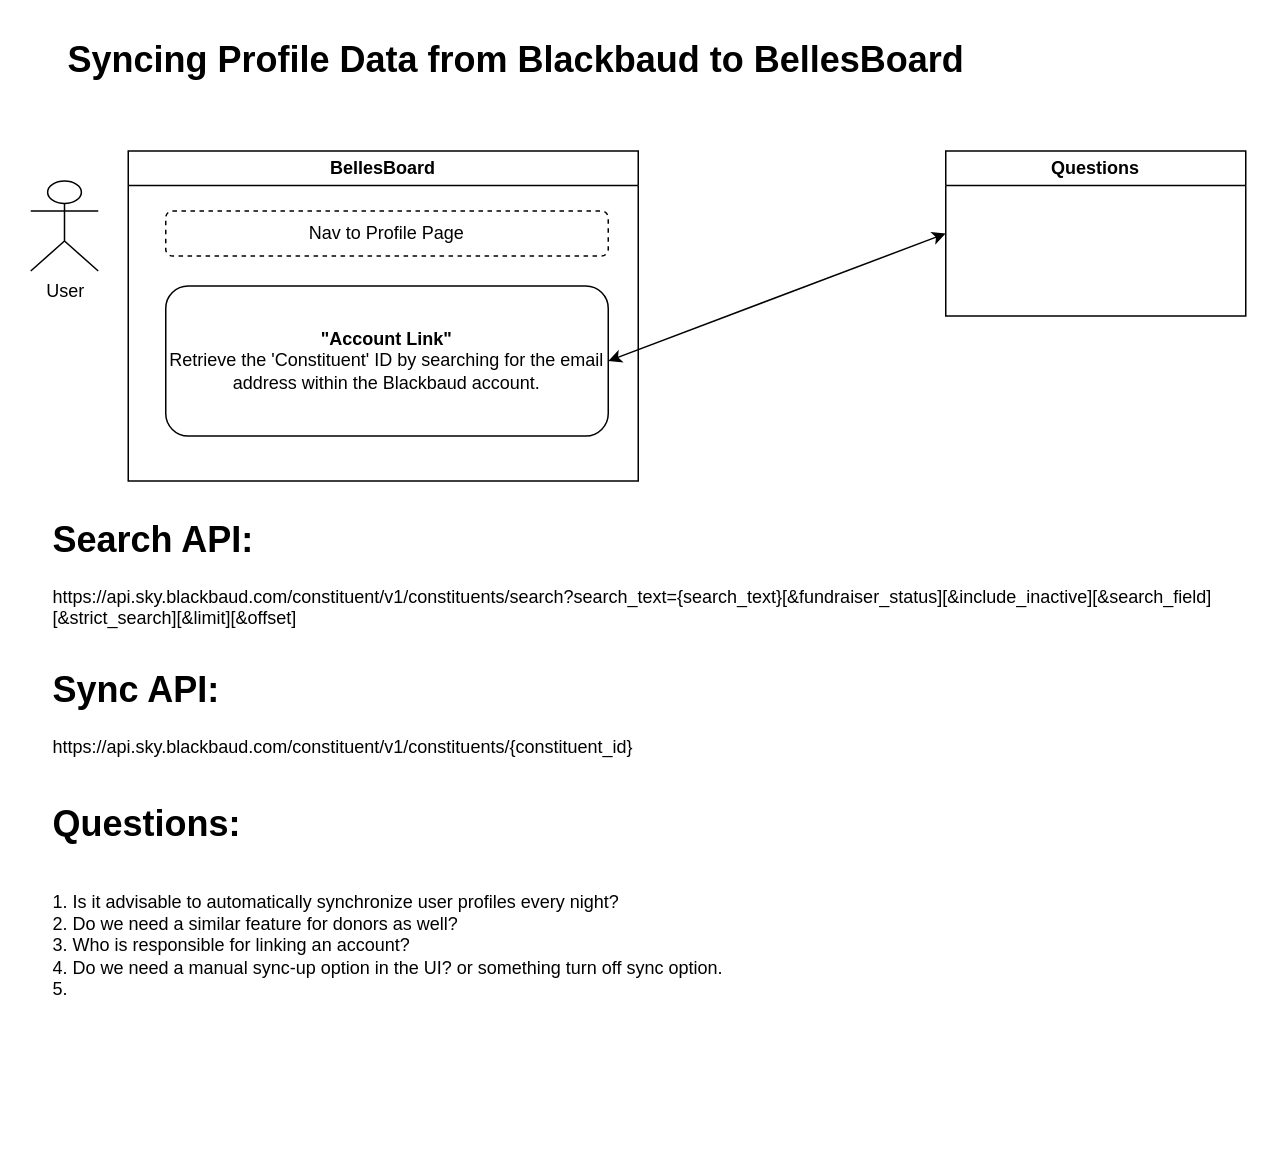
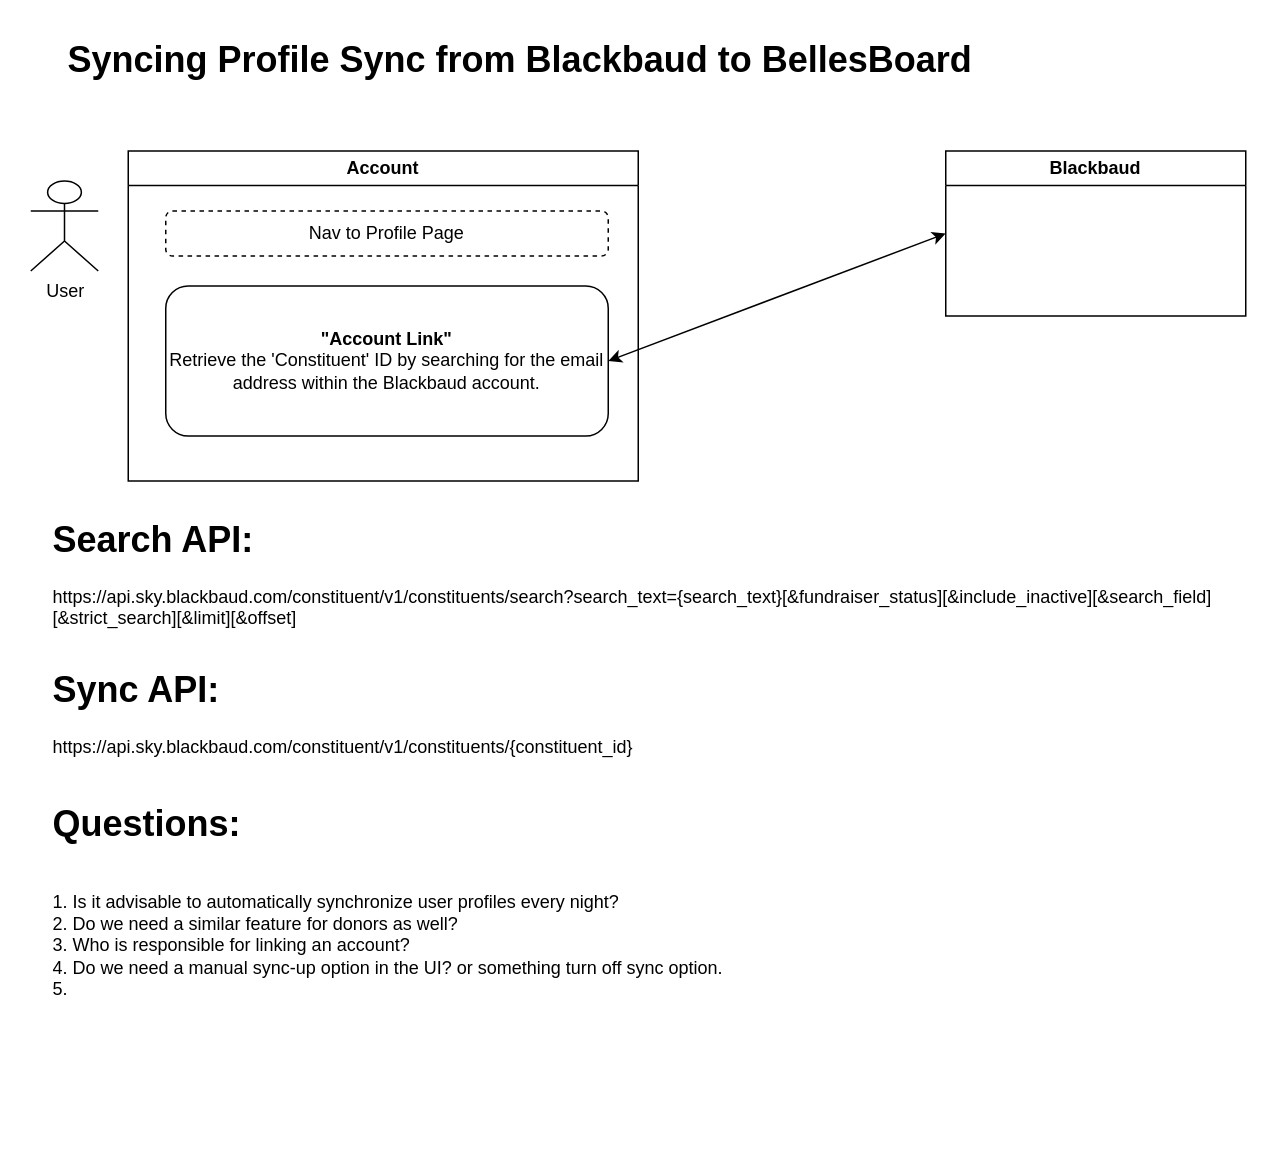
(292, 27) -> (292, 27)
(383, 169) -> (383, 169)
(1096, 169) -> (1096, 169)
